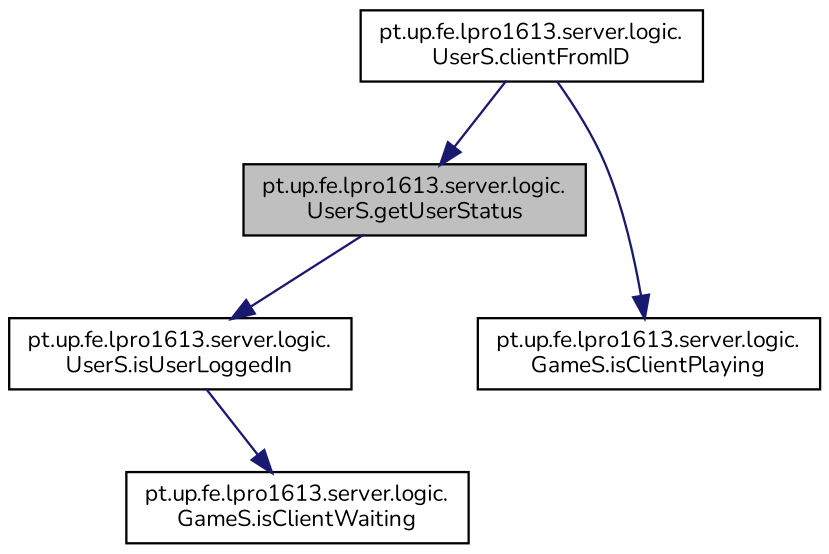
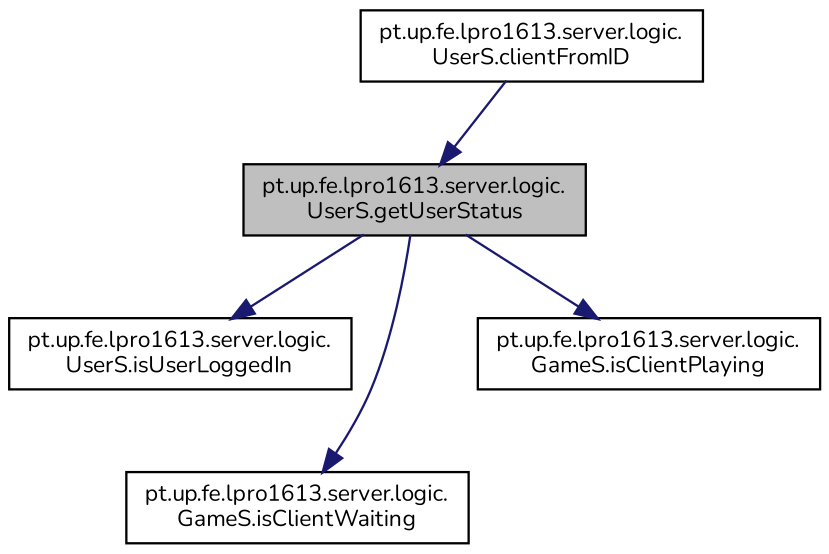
(613, 183) -> (522, 271)
(232, 422) -> (386, 348)
